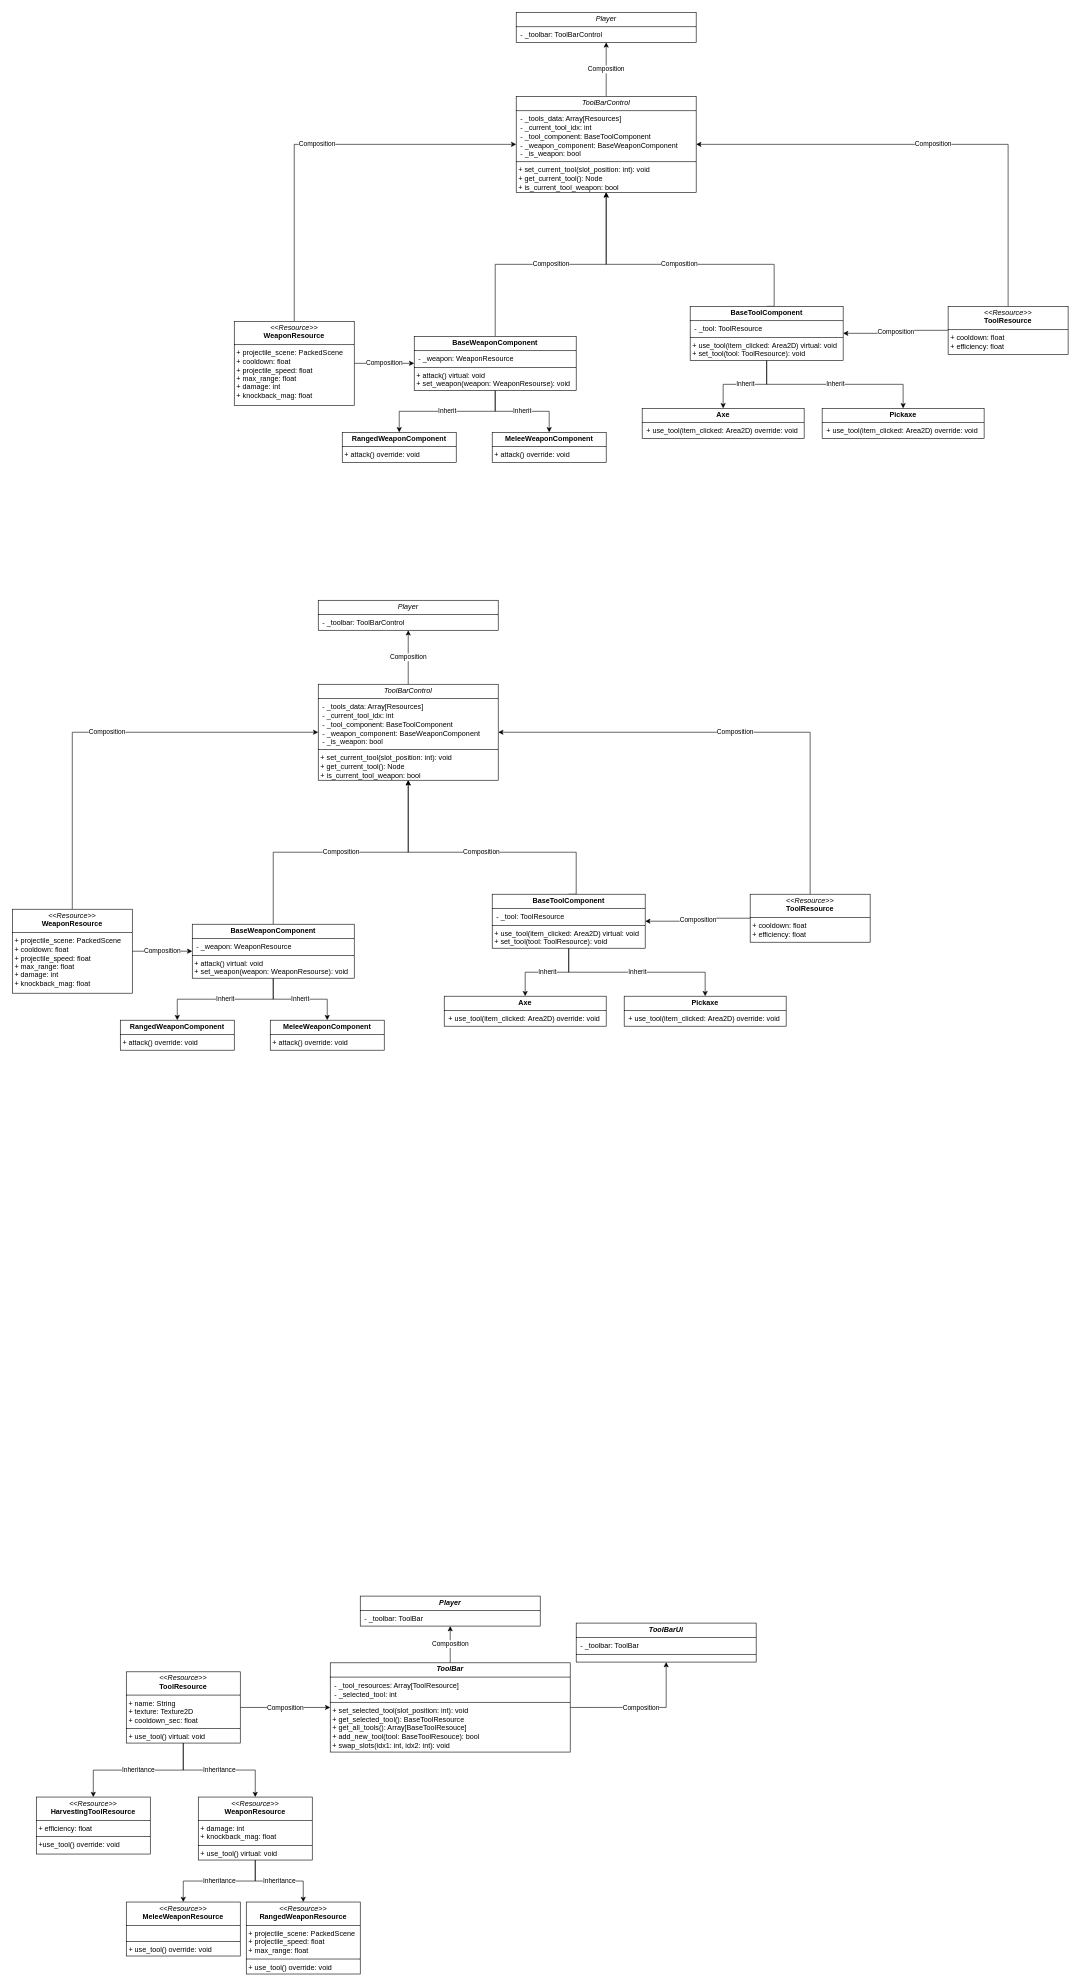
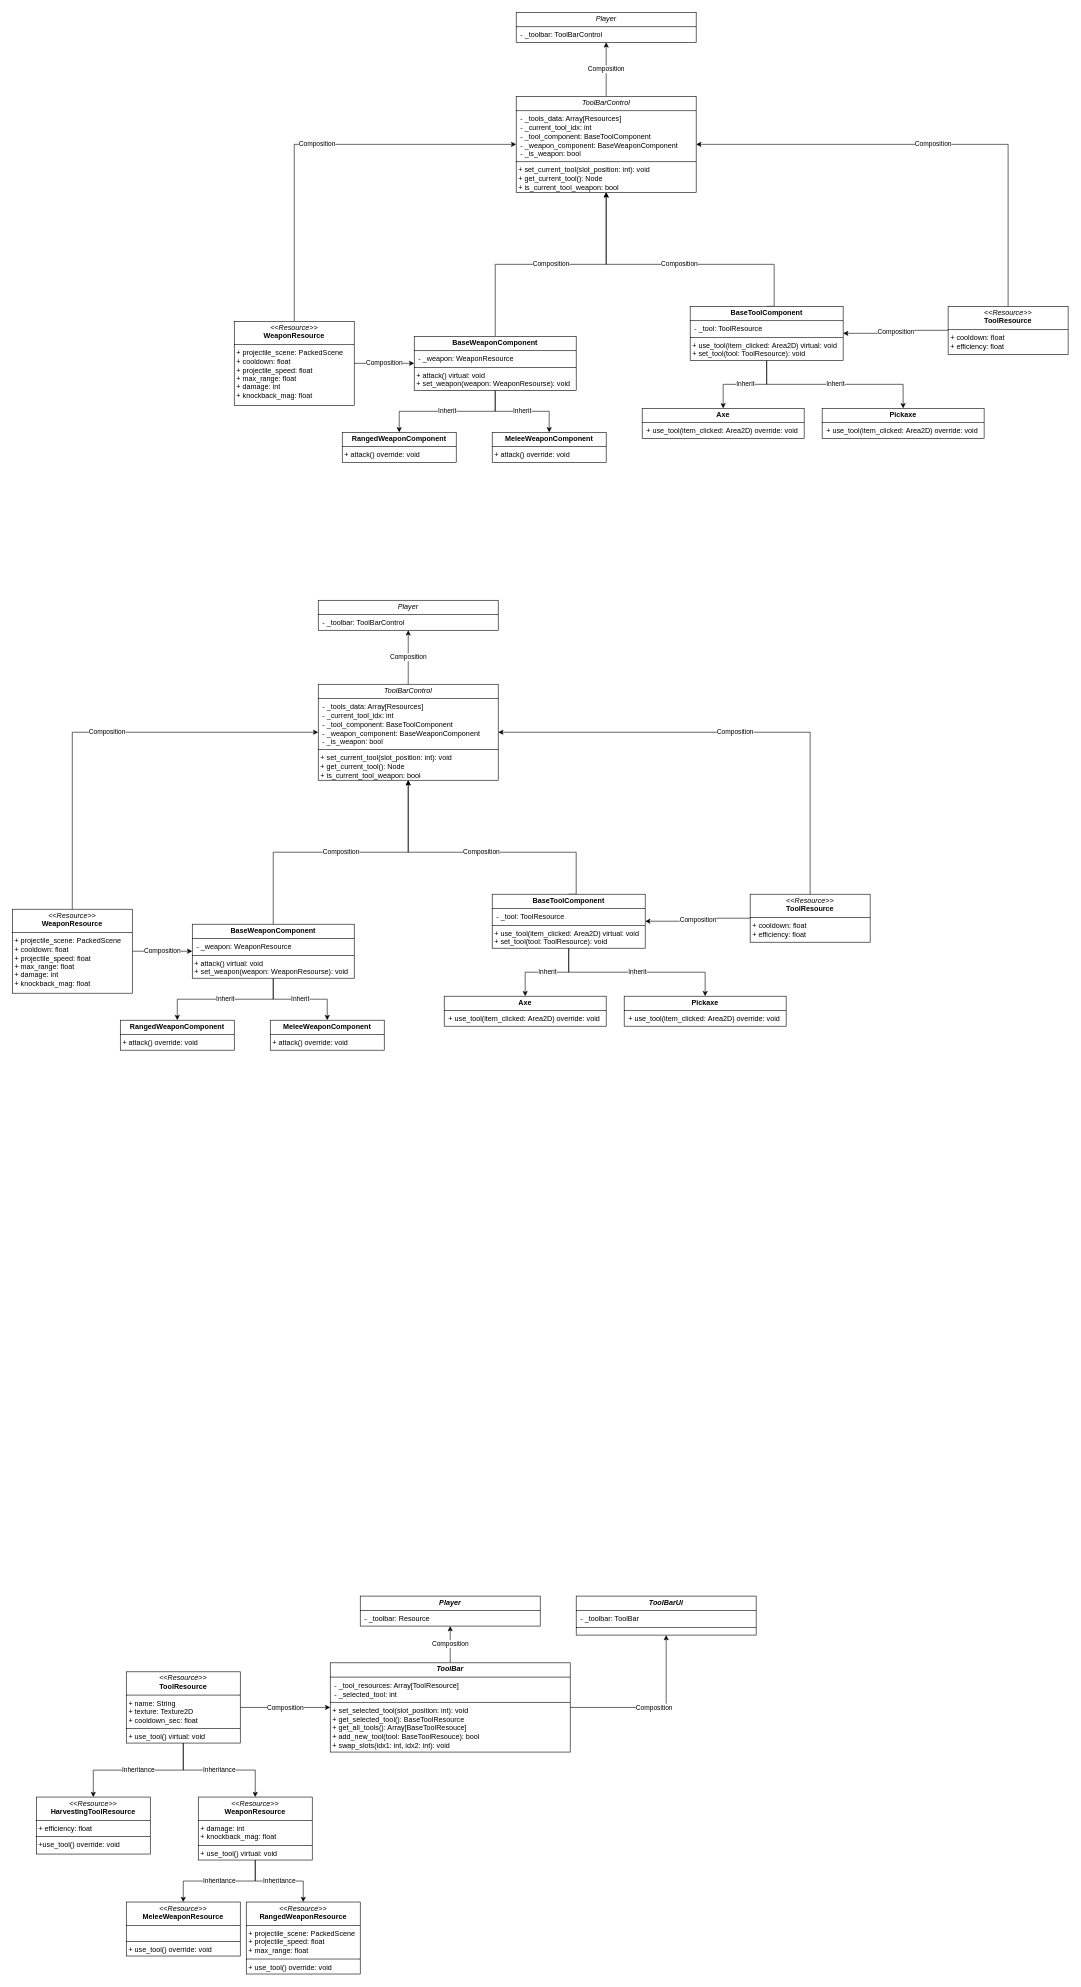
(394, 1605) -> (397, 1605)
(666, 1643) -> (666, 1616)
